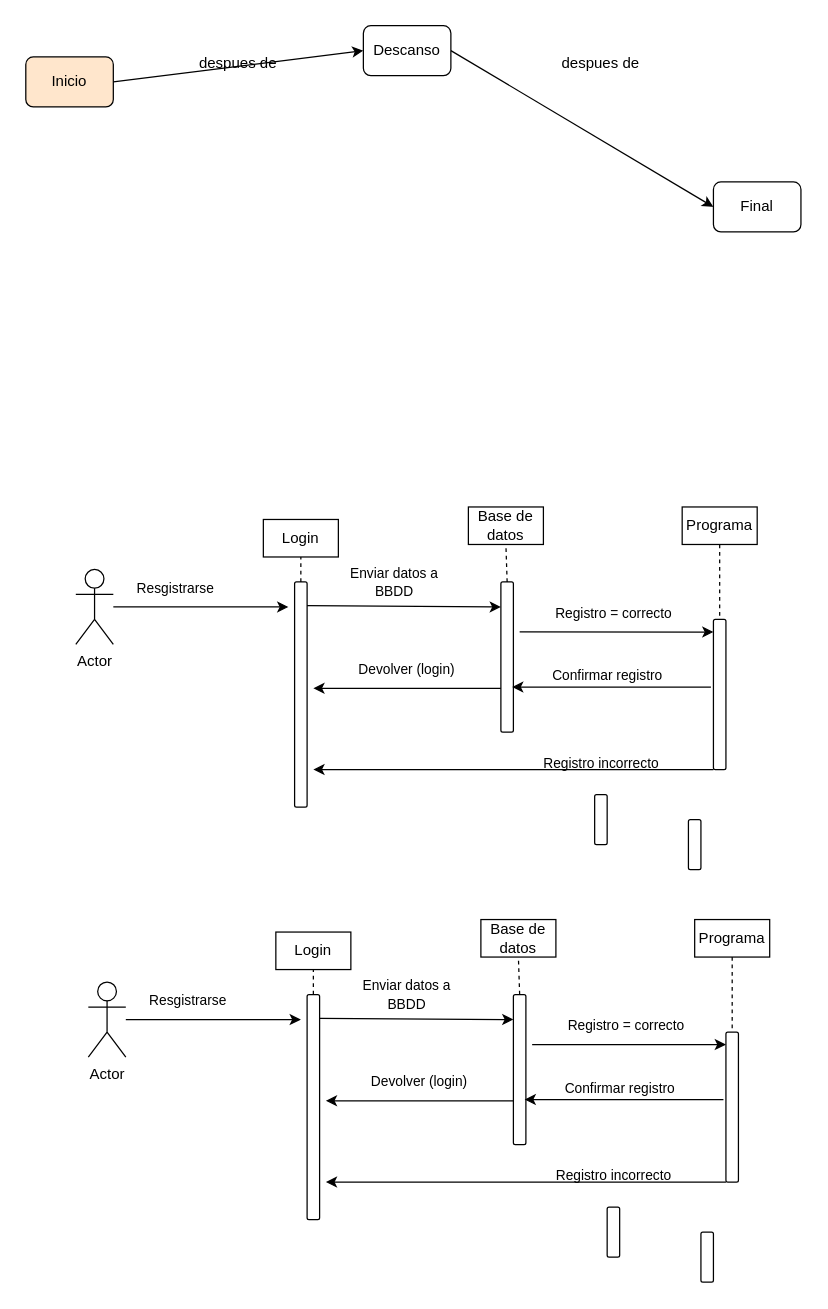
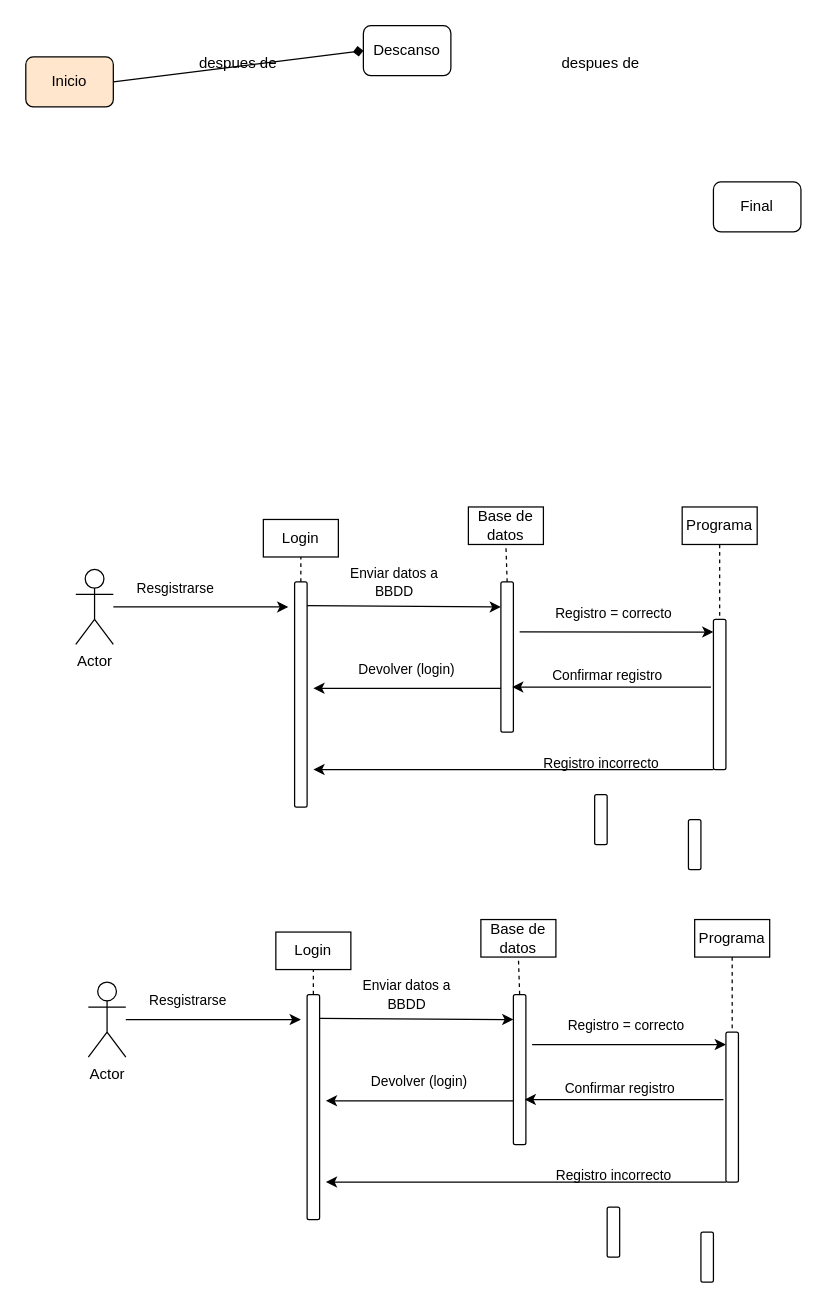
(353, 52) -> (353, 52)
(578, 126) -> none
